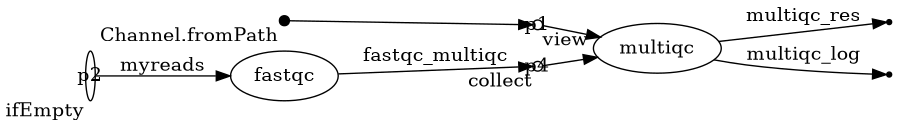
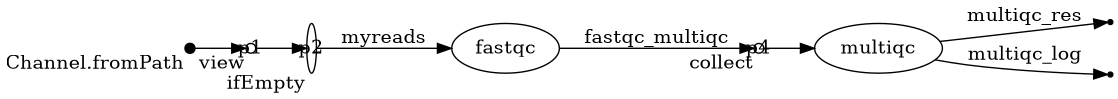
(565, 30) -> (274, 48)
